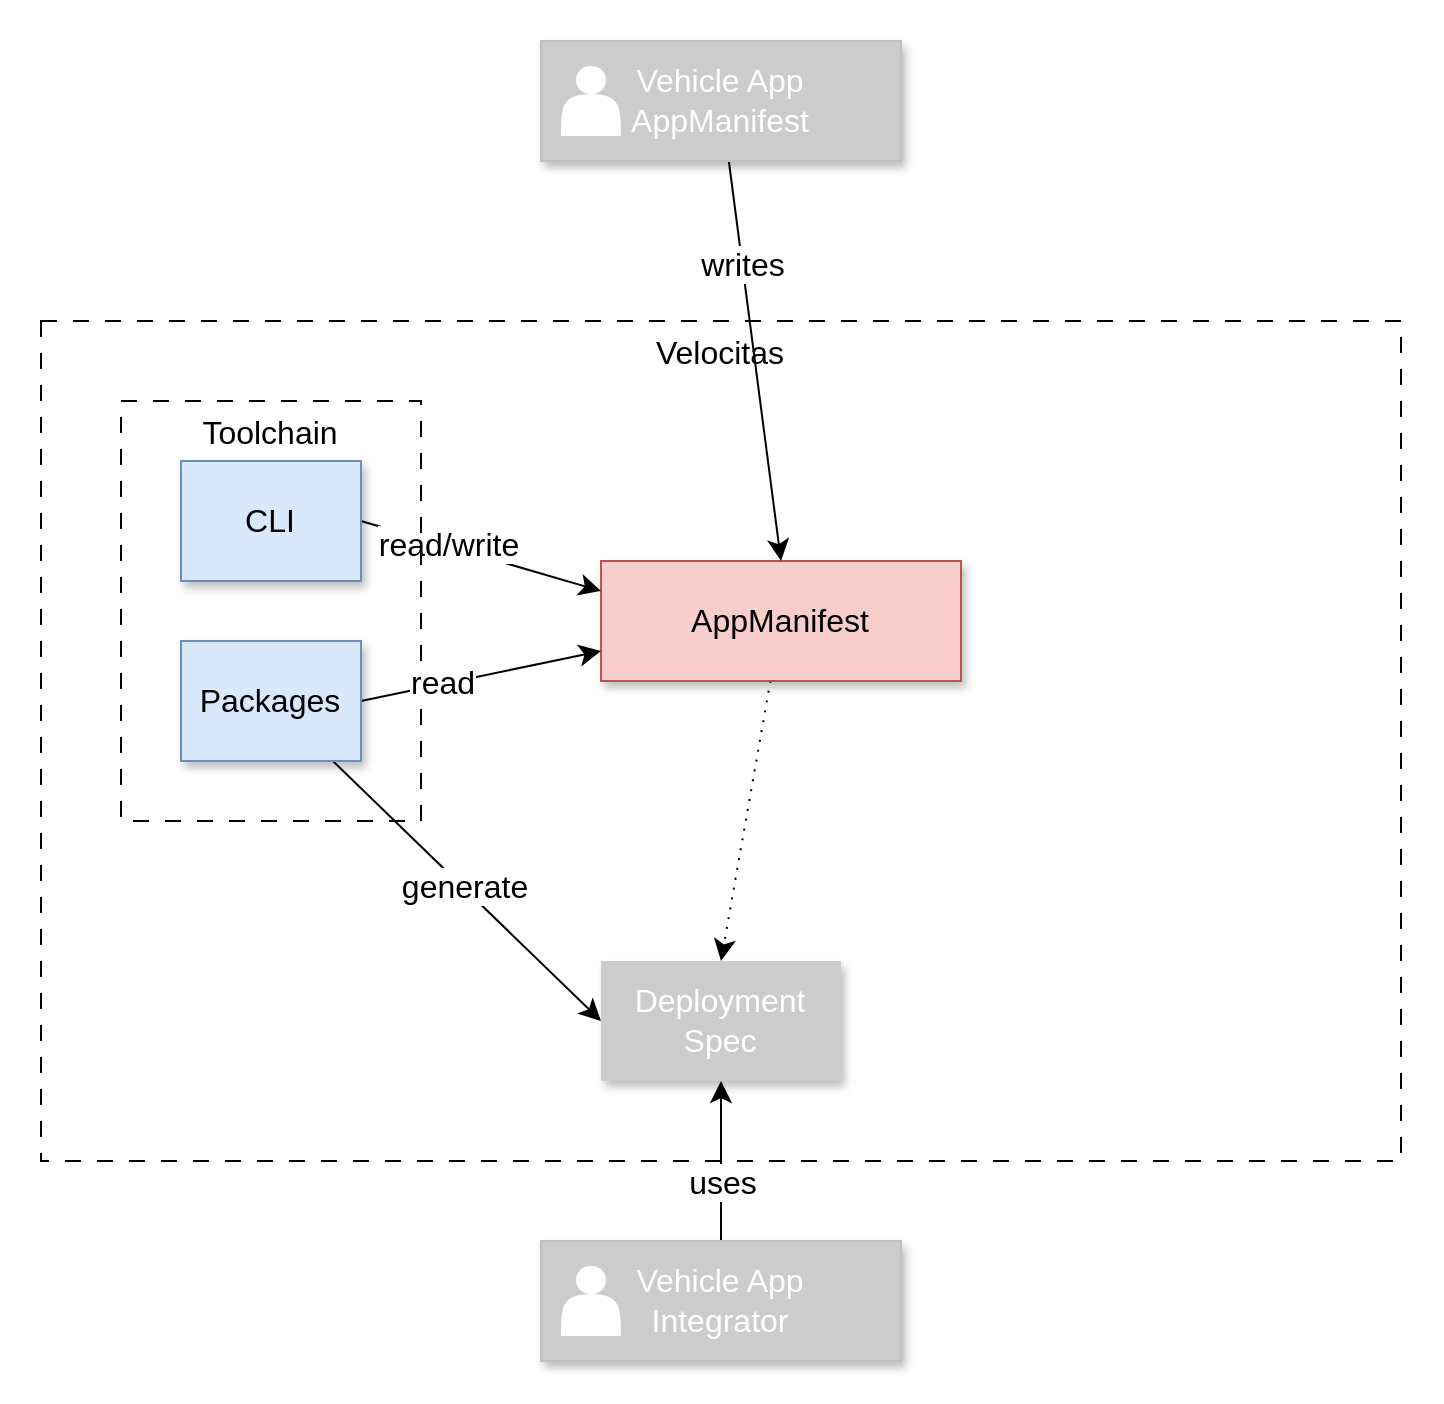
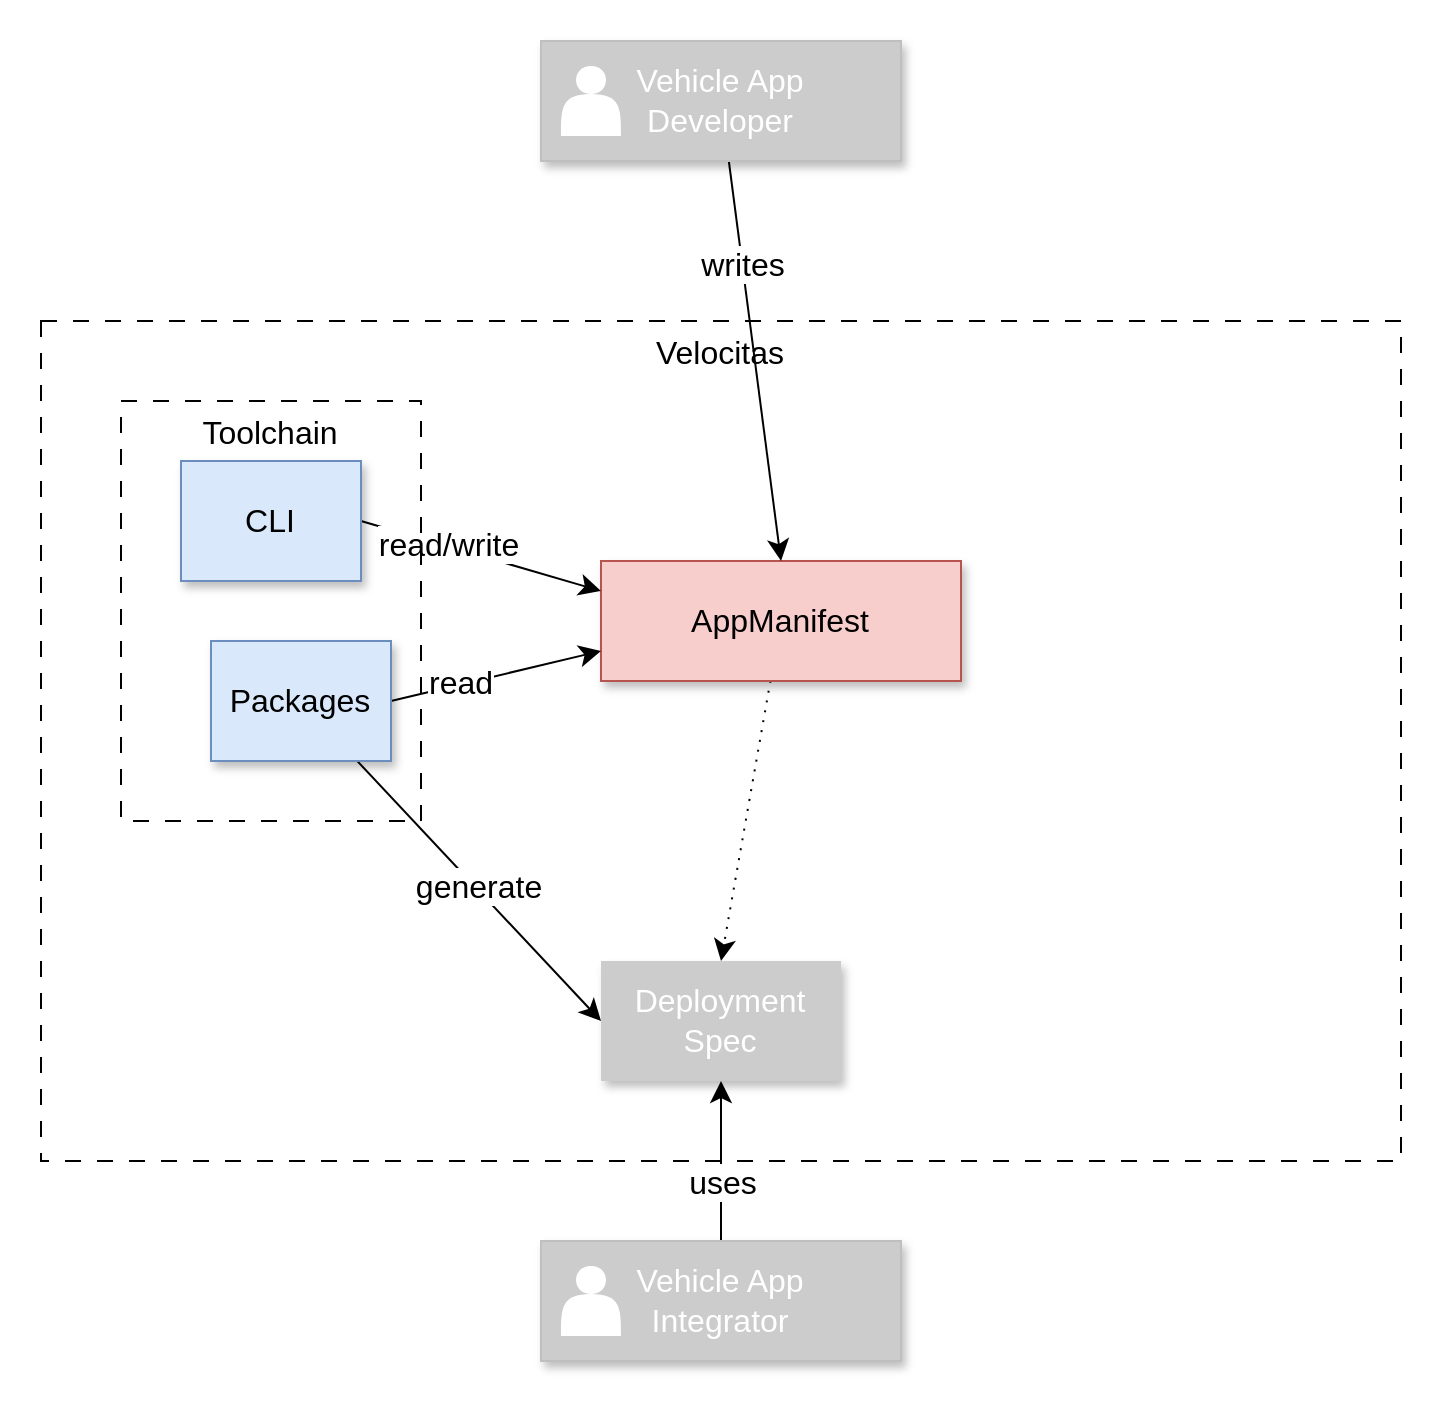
(721, 101) -> (721, 101)
(271, 701) -> (301, 701)
